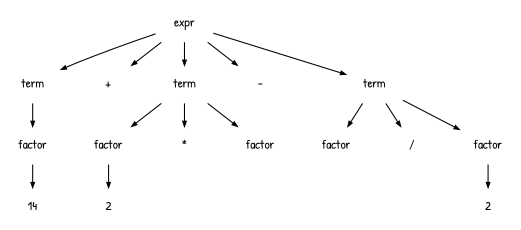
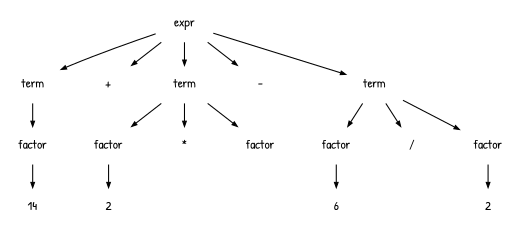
none -> (336, 207)
